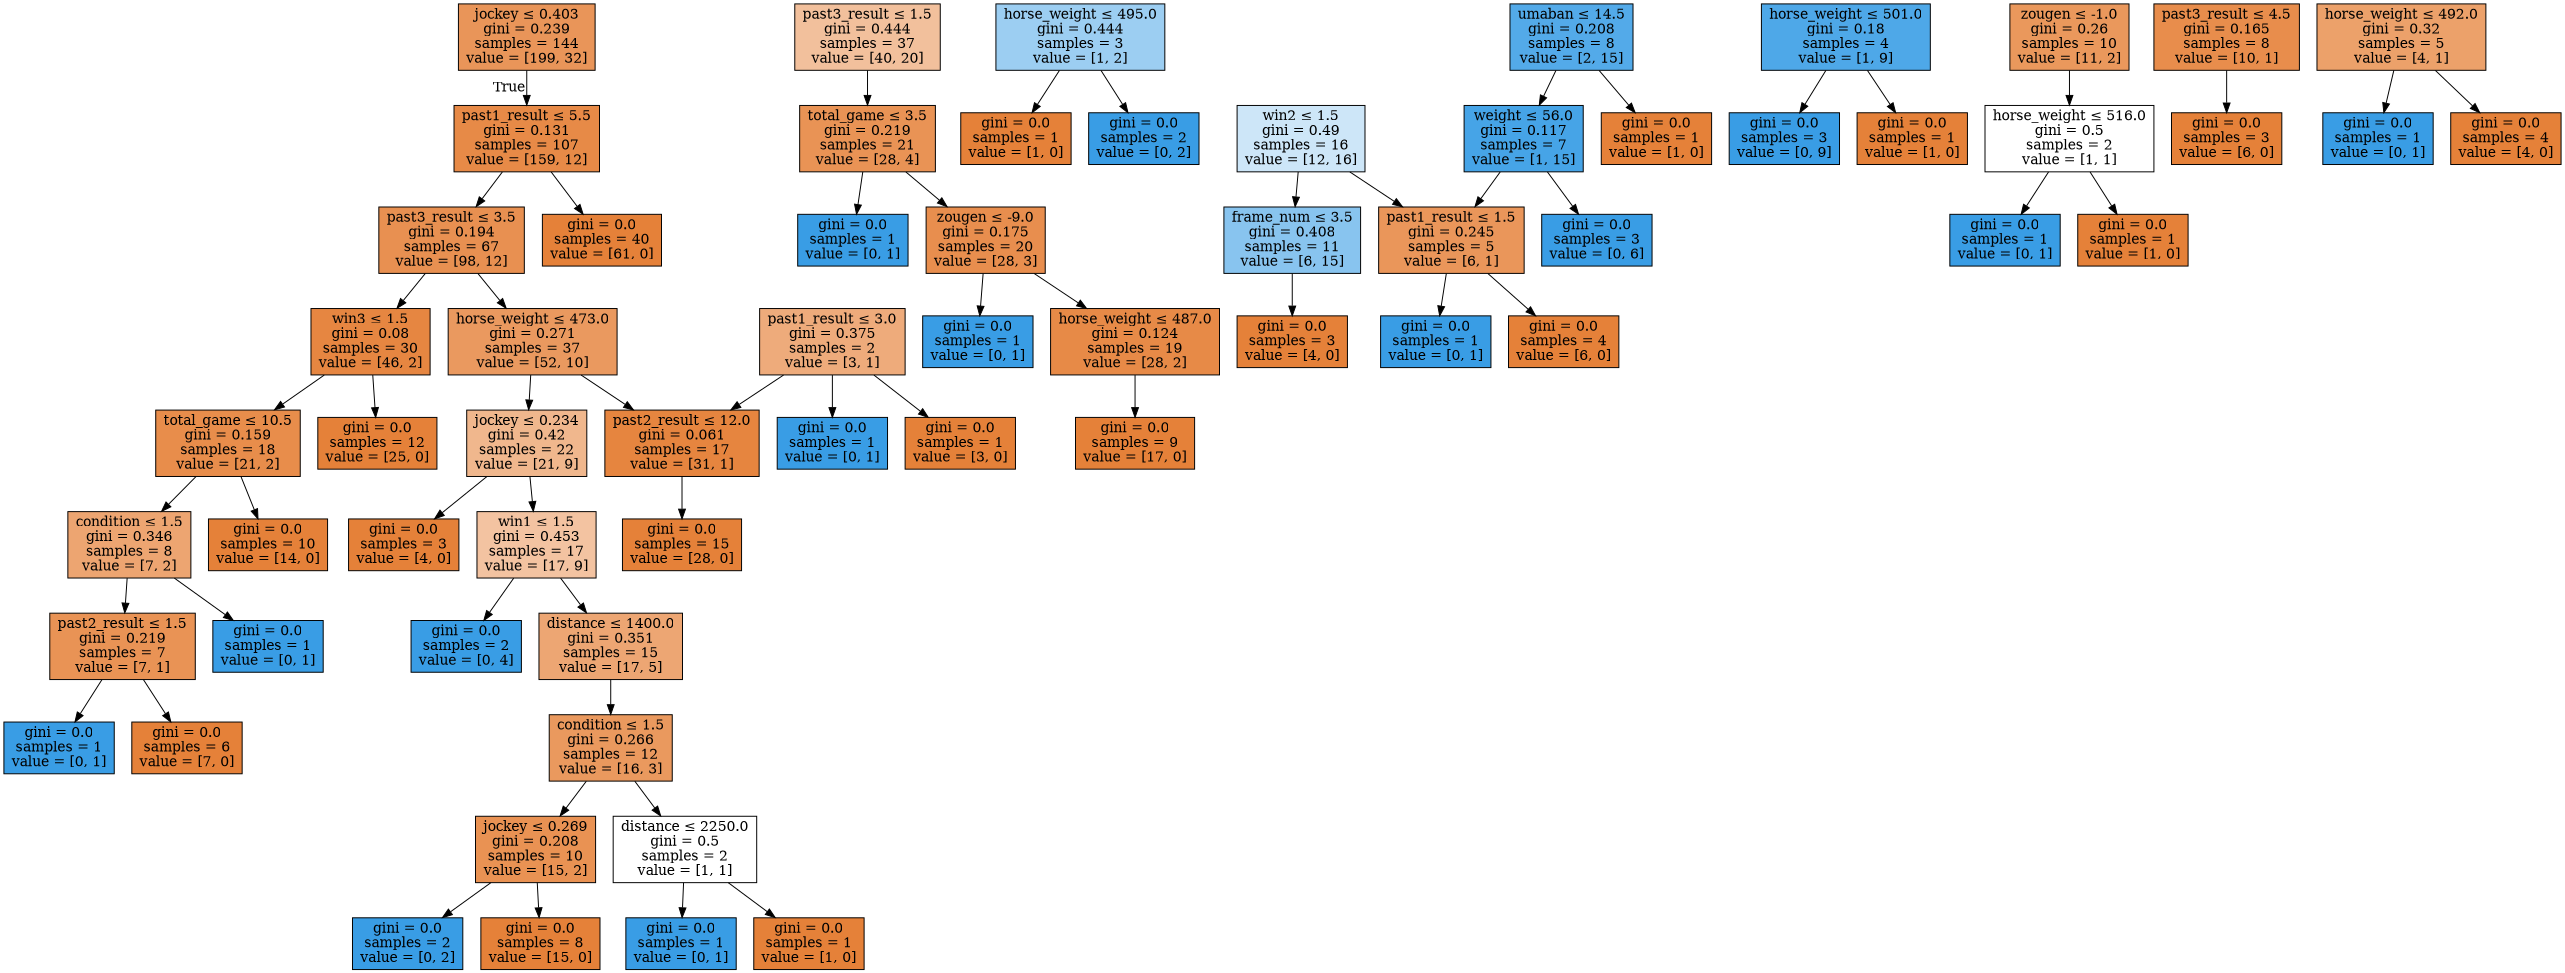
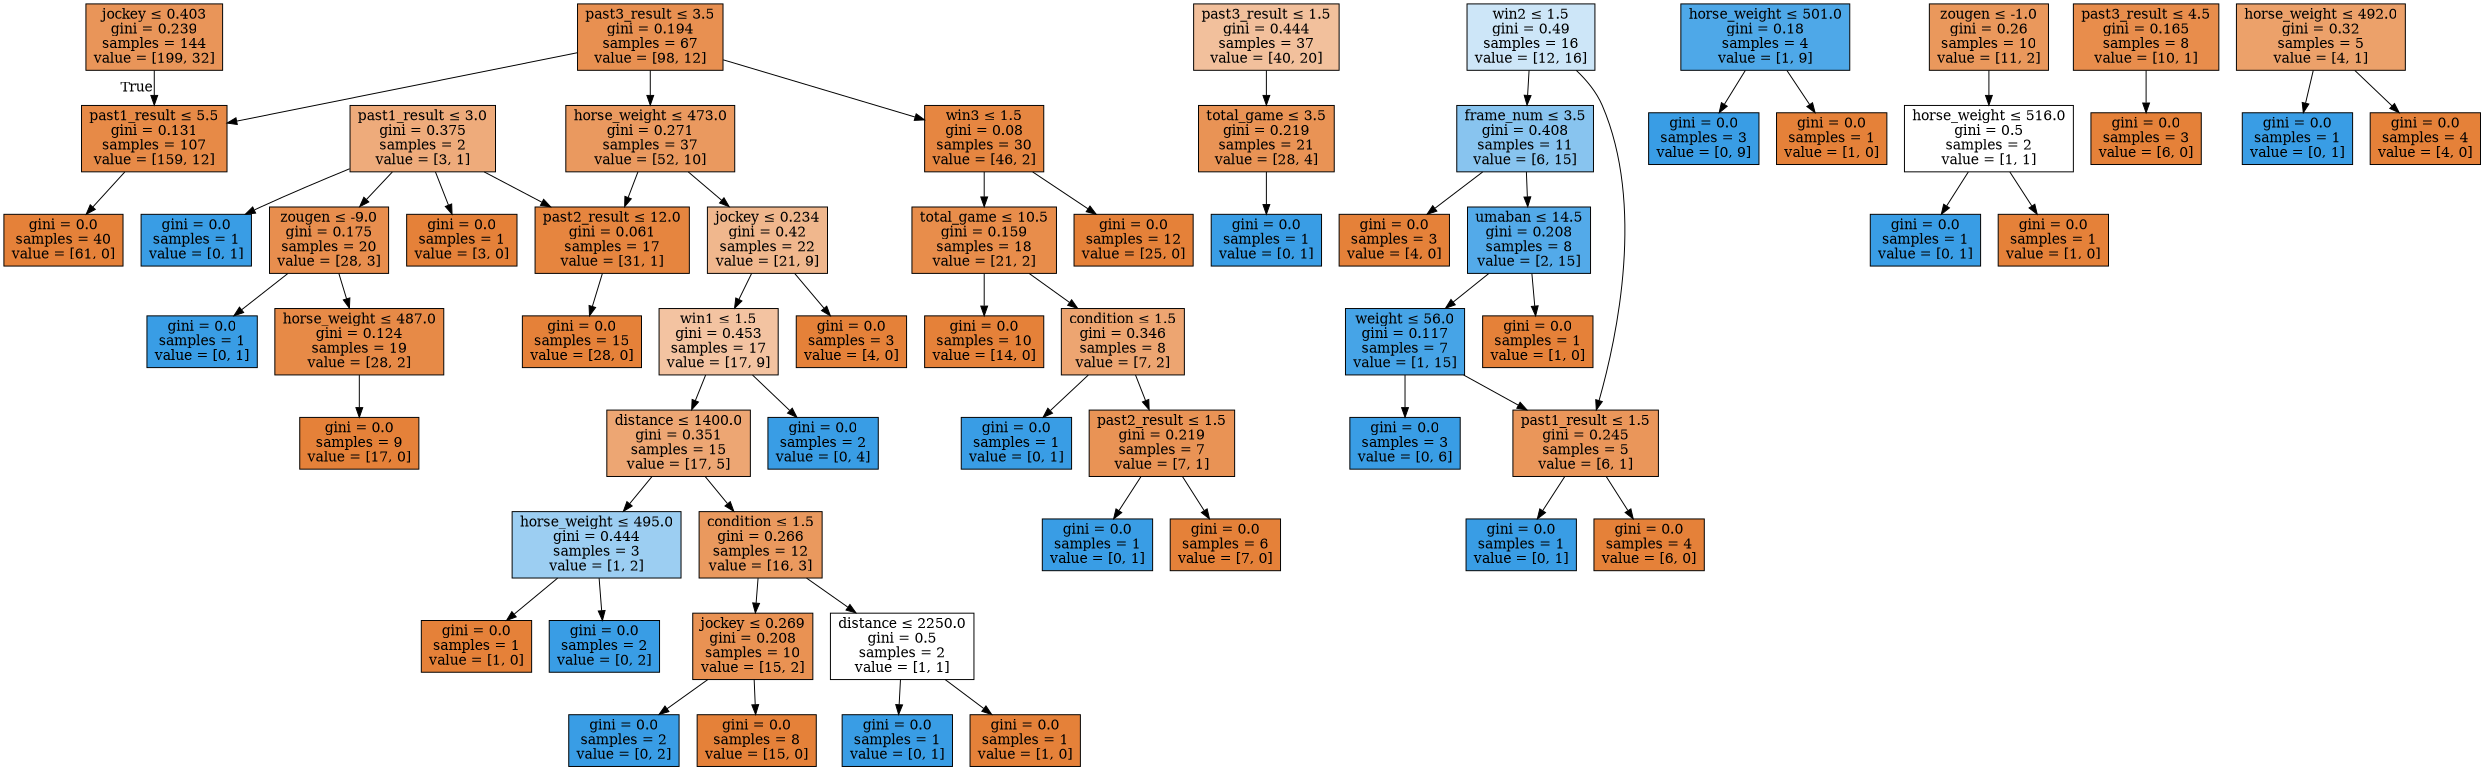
none -> (1527, 184)
(492, 185) -> (407, 87)
(923, 186) -> (379, 186)
none -> (641, 490)
